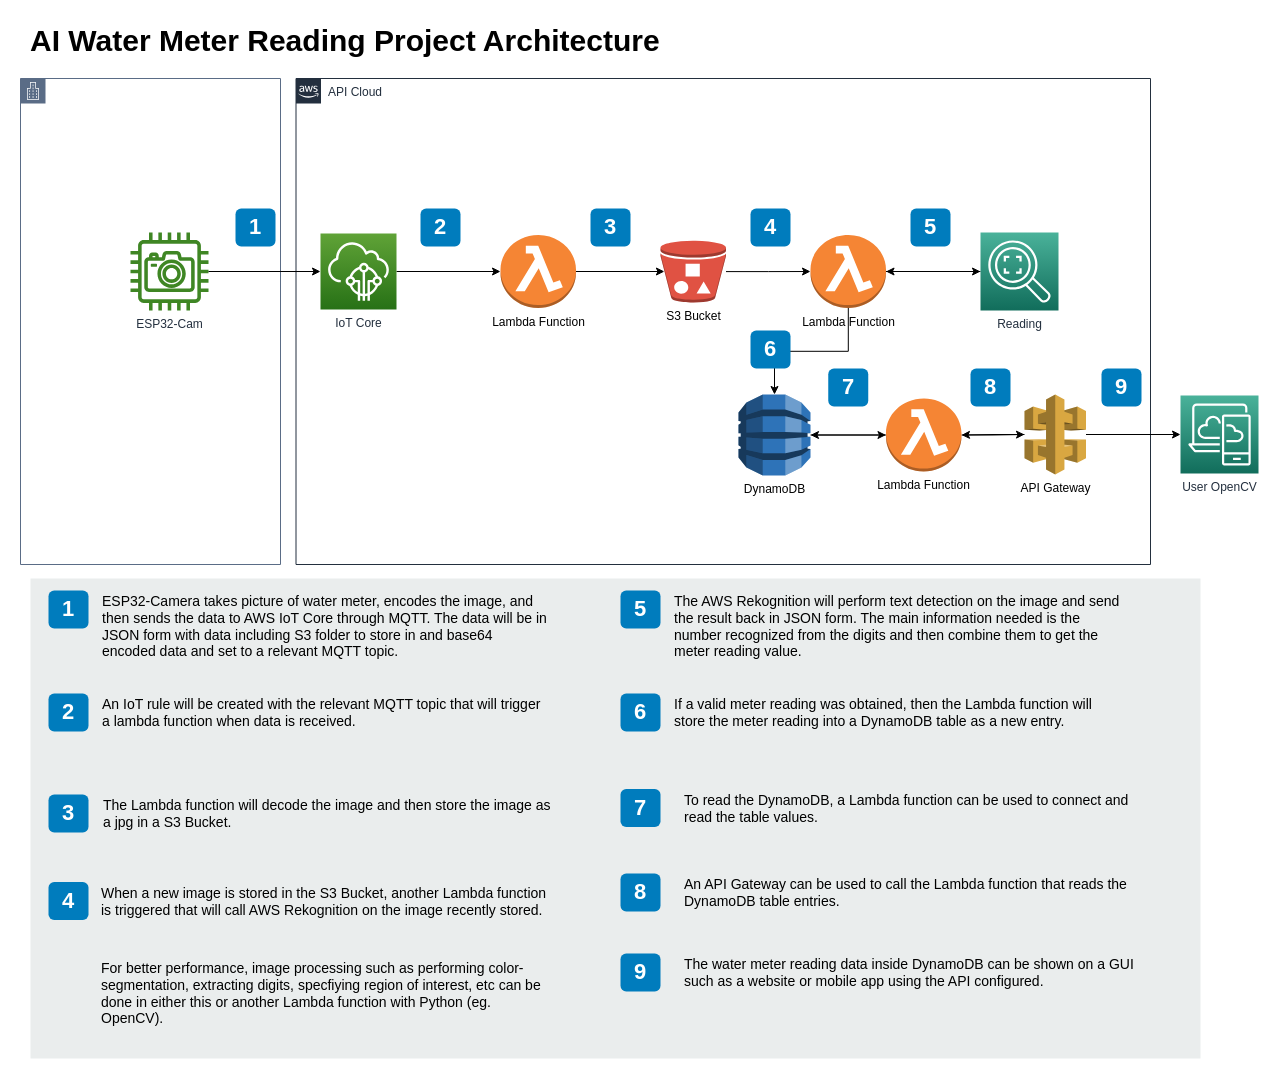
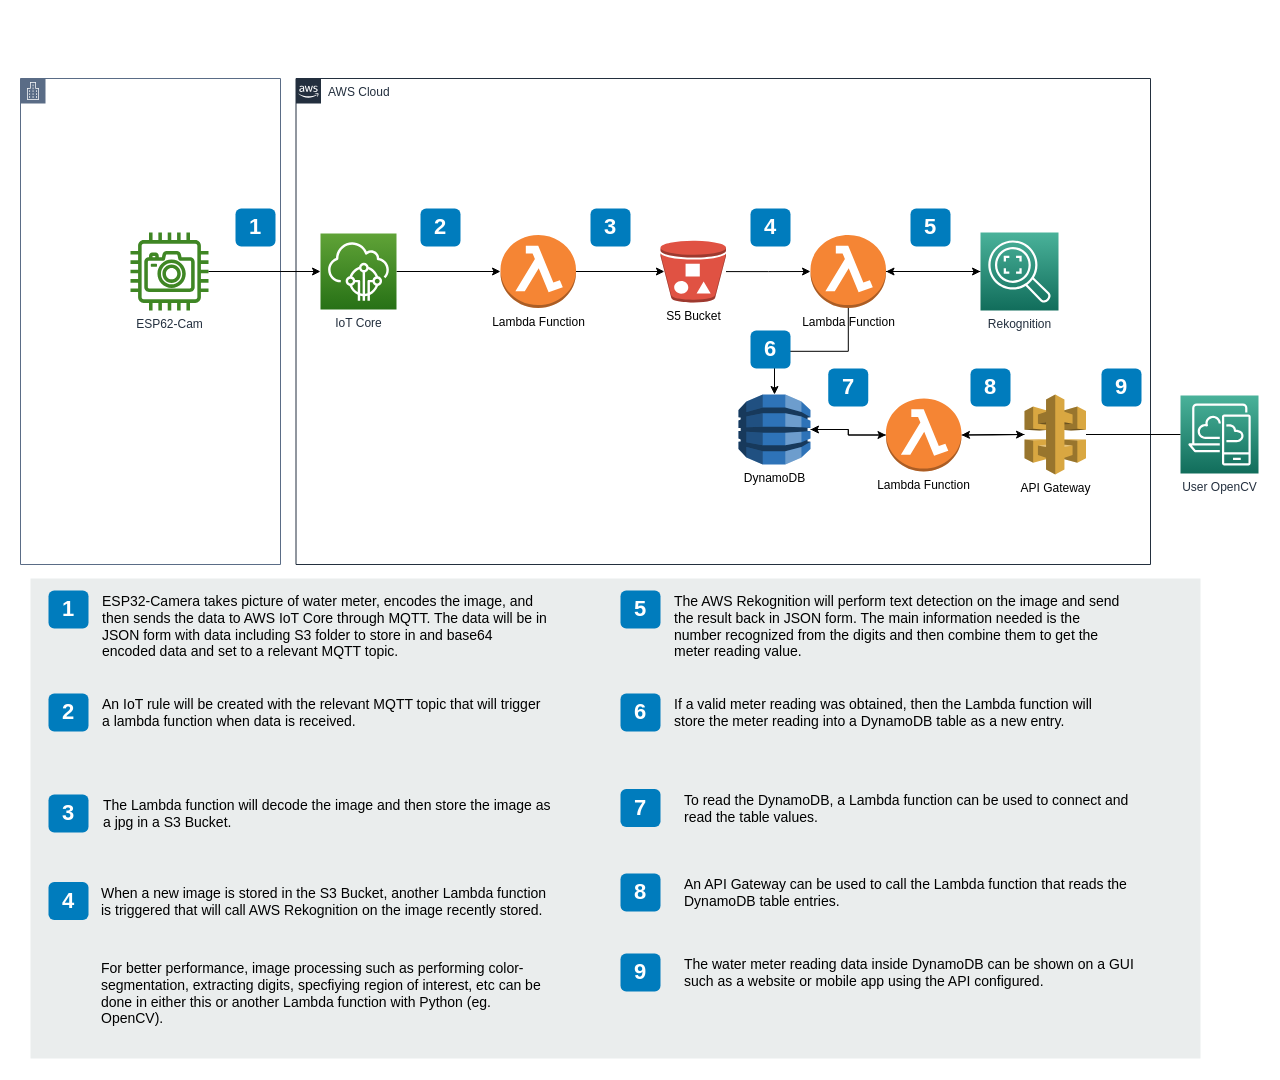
(354, 41) -> none
(356, 93) -> (356, 93)
(694, 317) -> (694, 317)
(170, 325) -> (170, 325)
(1020, 325) -> (1020, 325)
(775, 435) -> (775, 430)
(1172, 435) -> (1175, 435)
